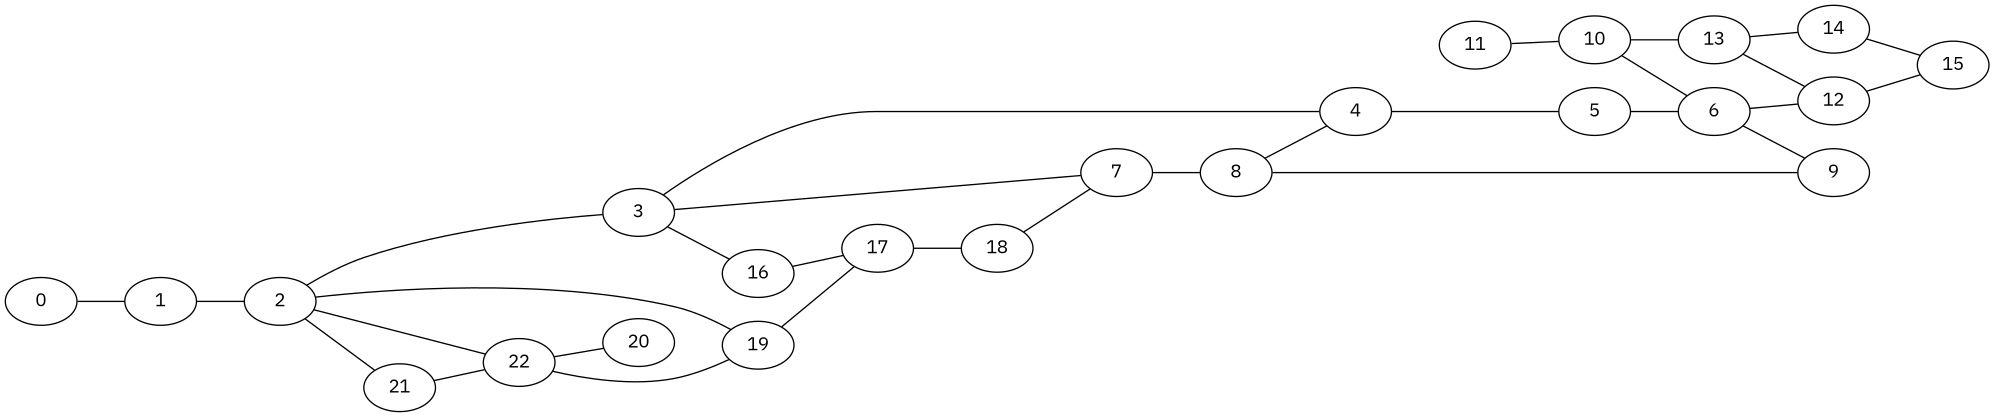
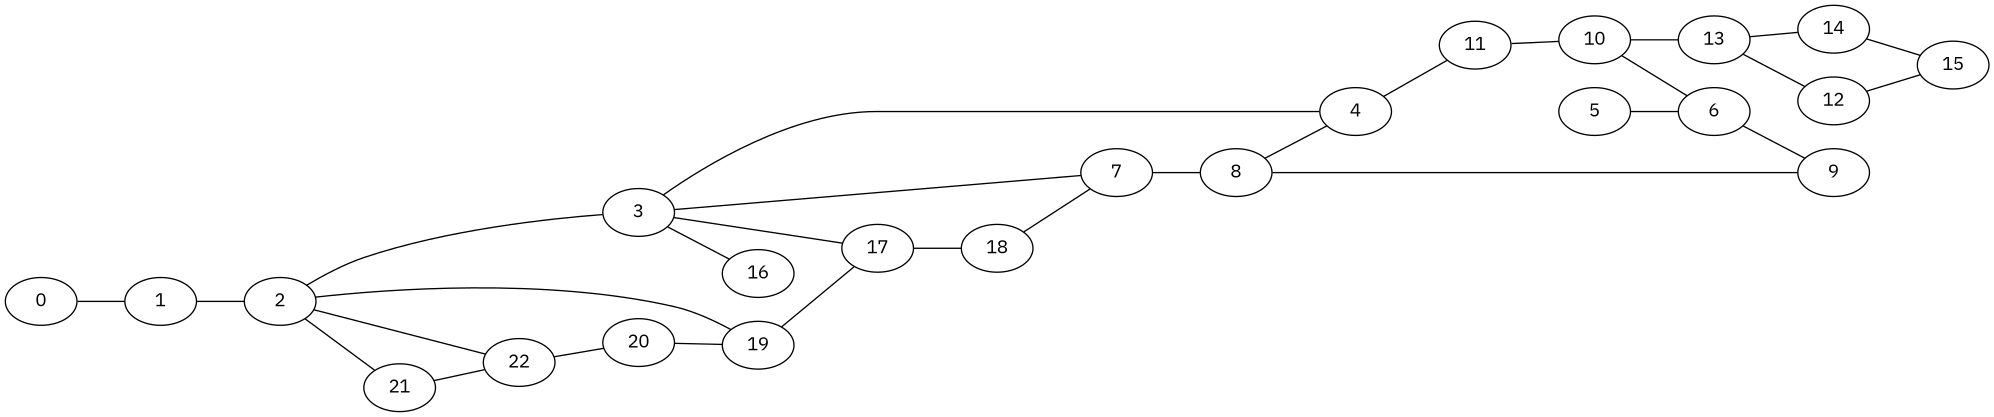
(1774, 106) -> none
(1475, 112) -> (1415, 78)
(818, 261) -> (758, 230)
(642, 382) -> (699, 344)
